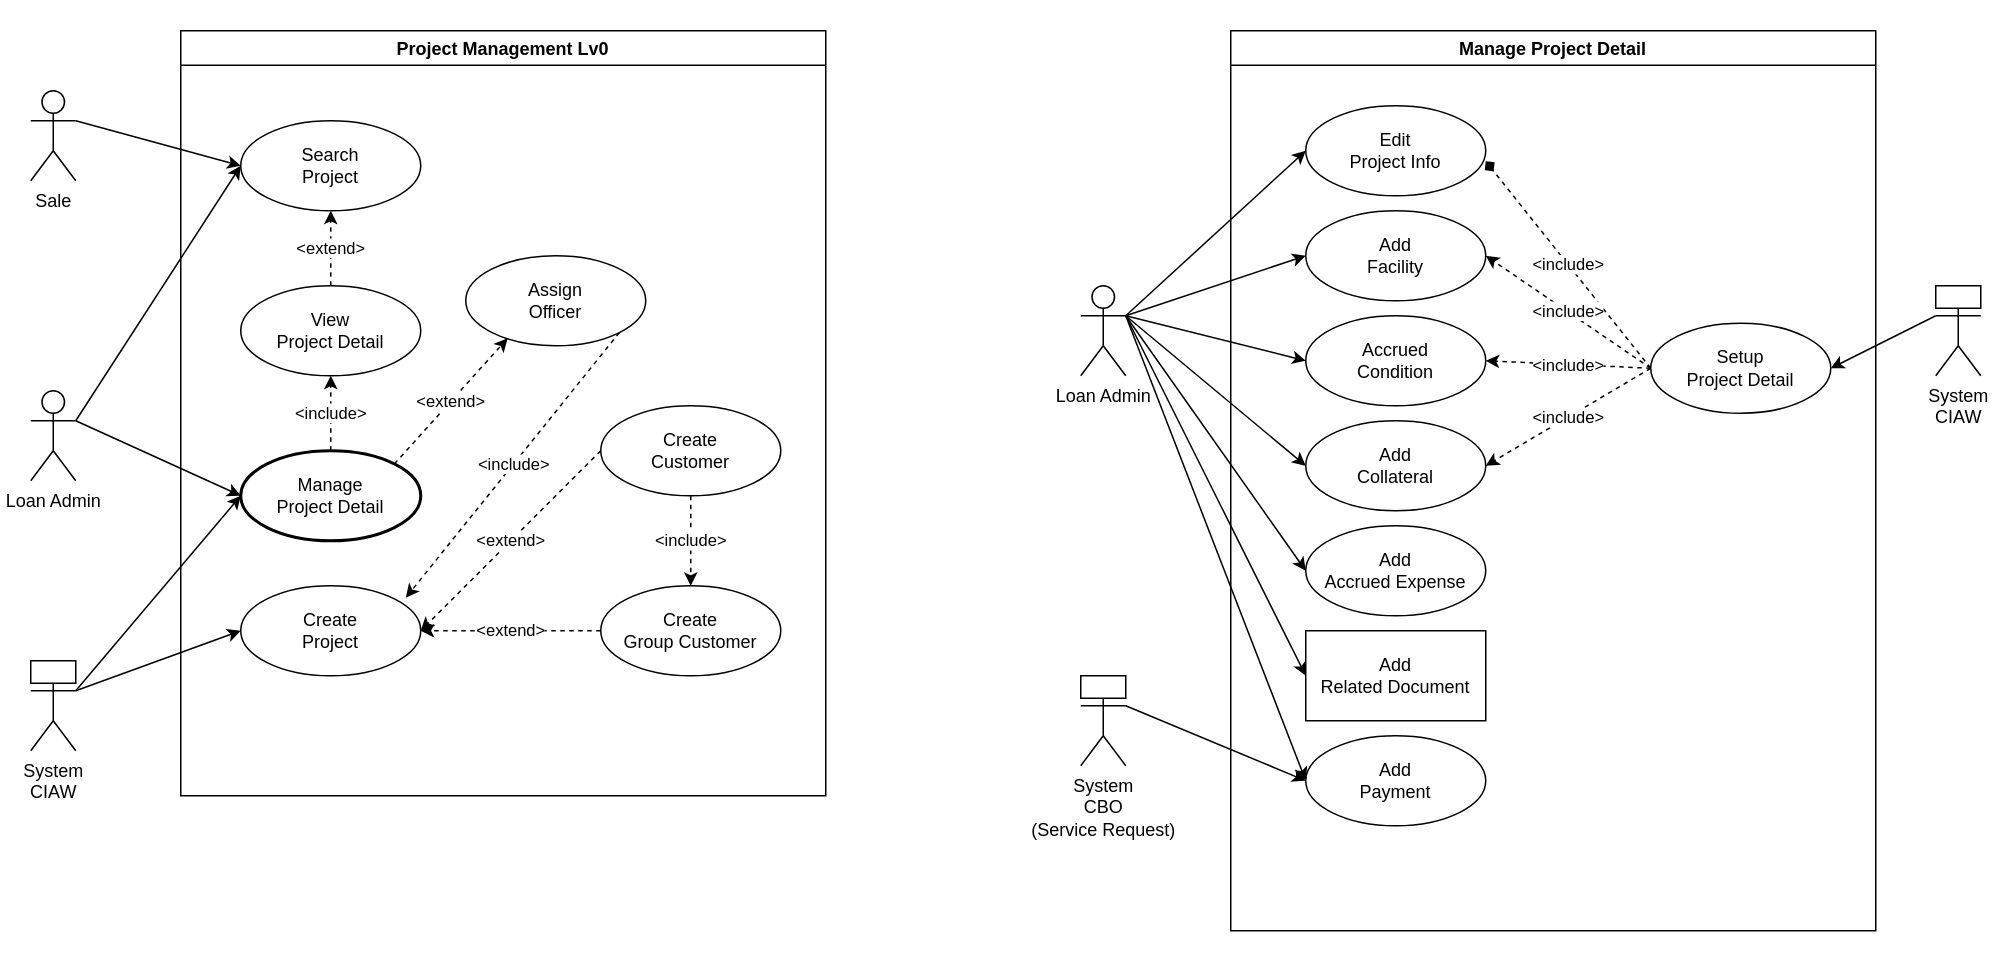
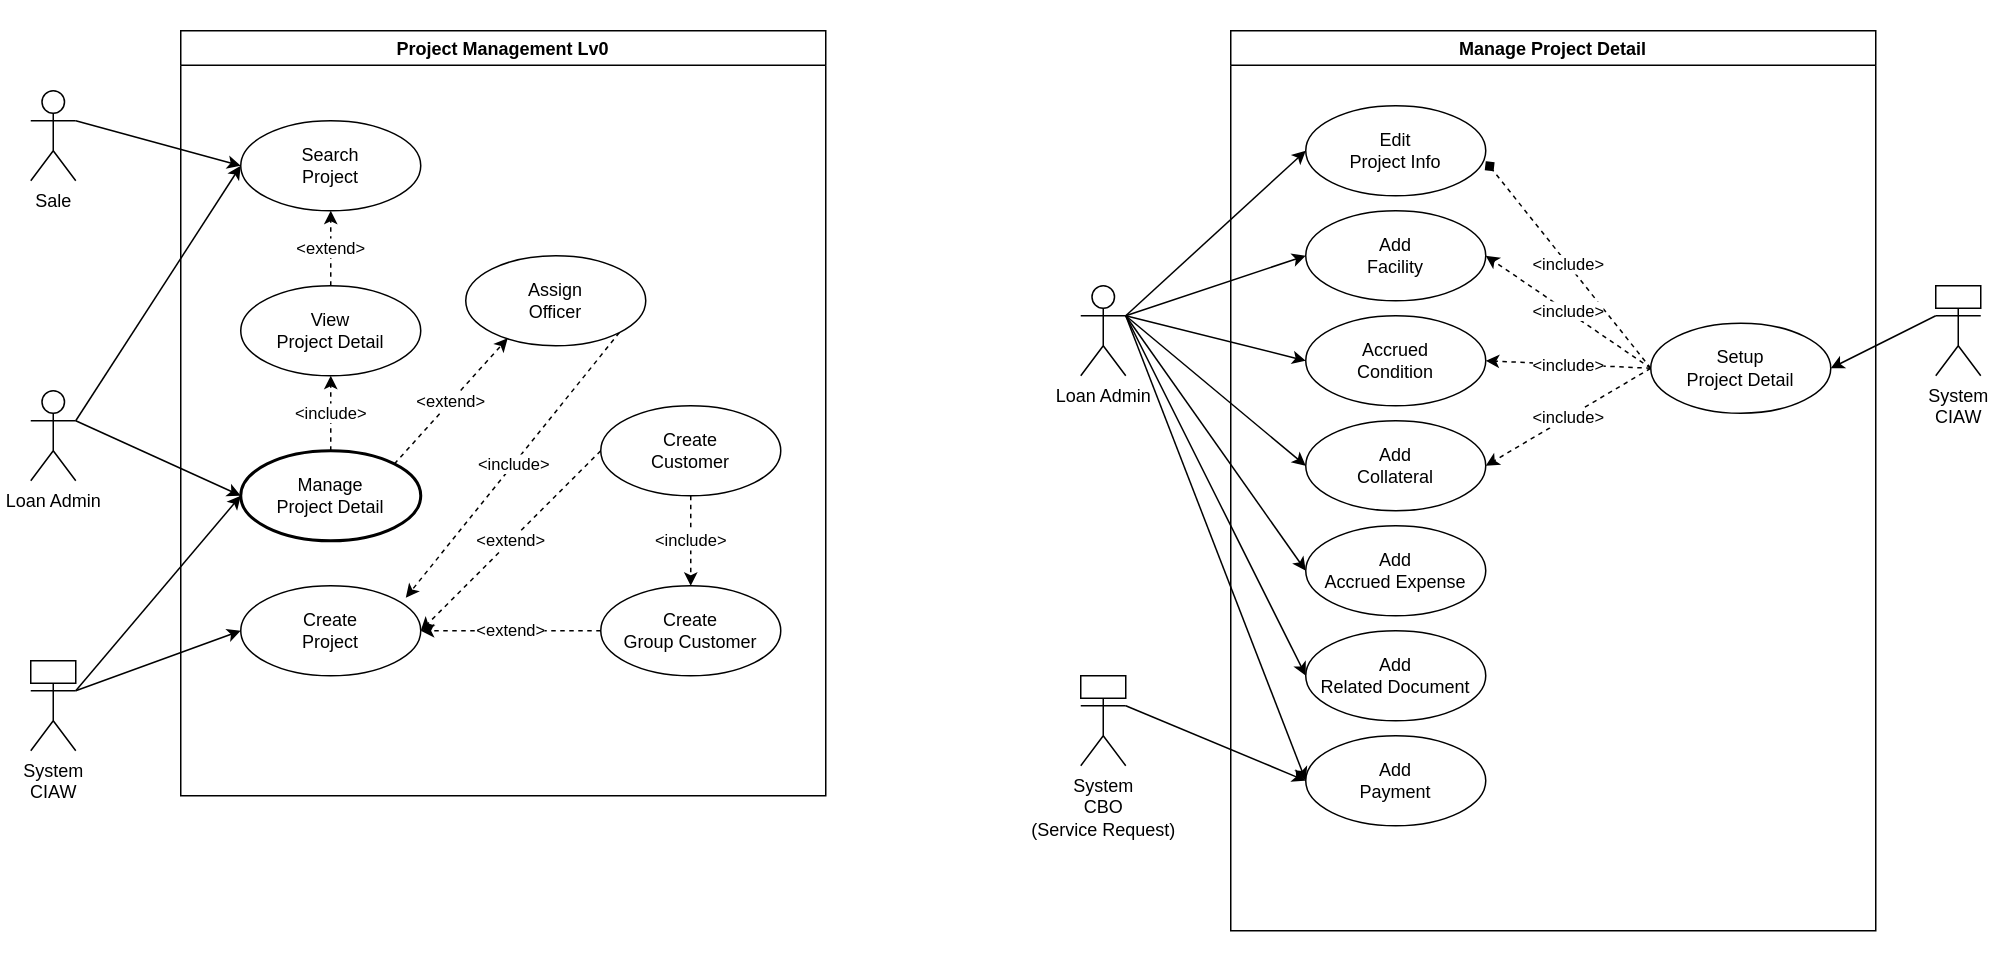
(1396, 676) -> (1396, 676)
